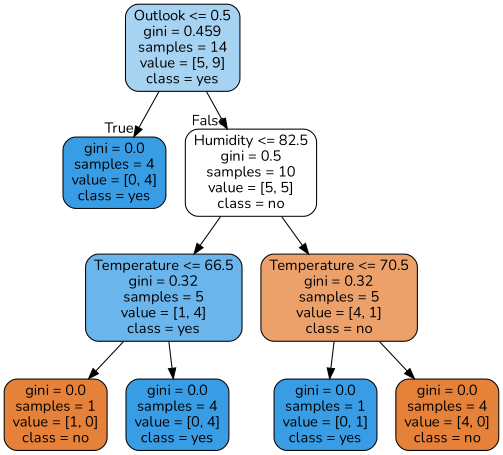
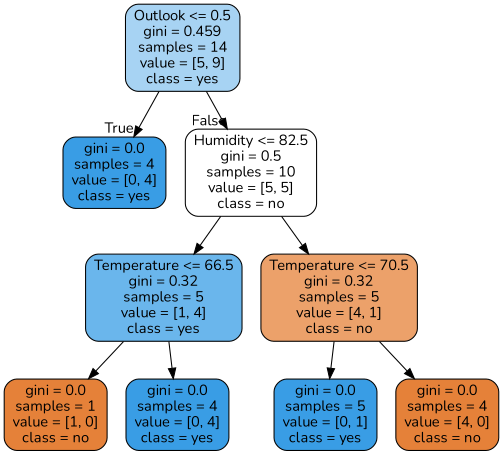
(325, 415) -> (325, 415)
